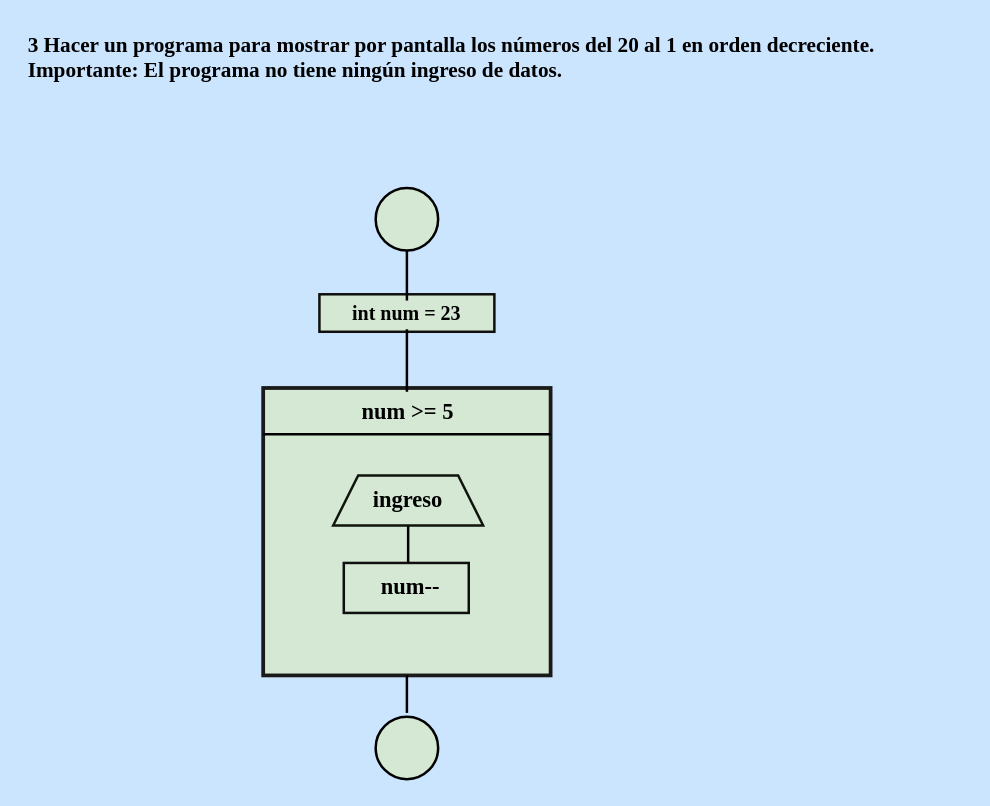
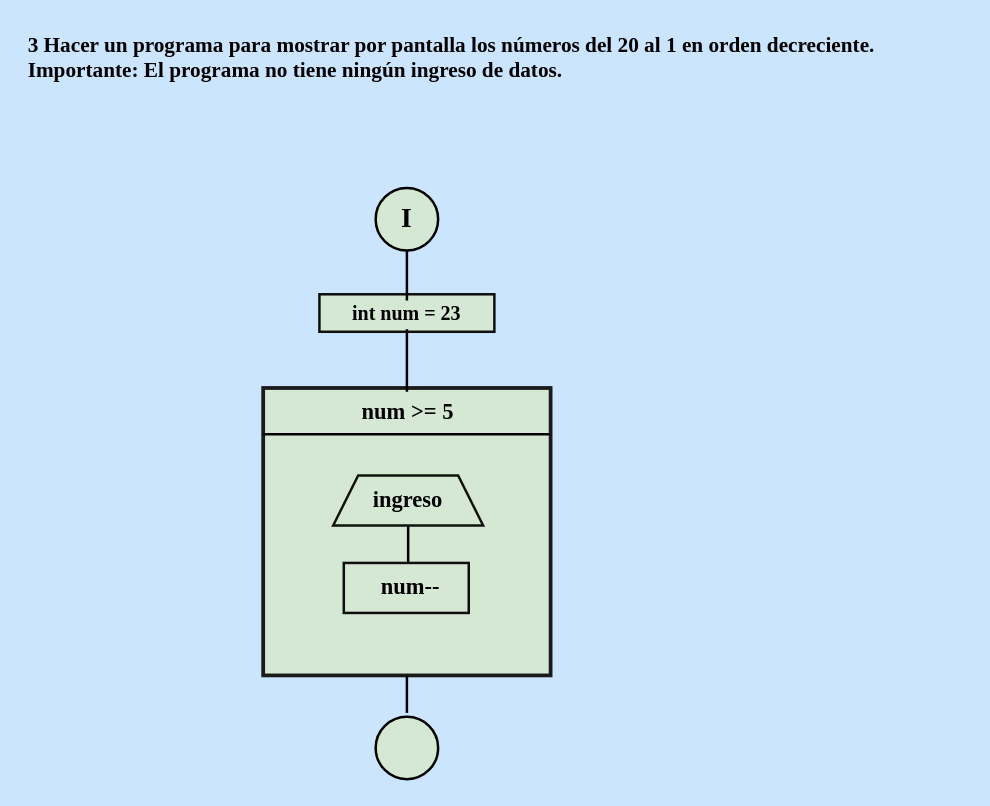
none -> (407, 219)
